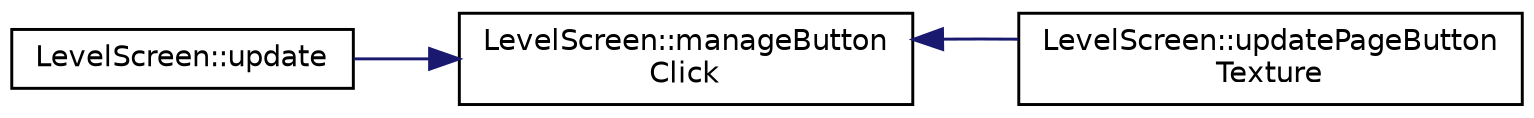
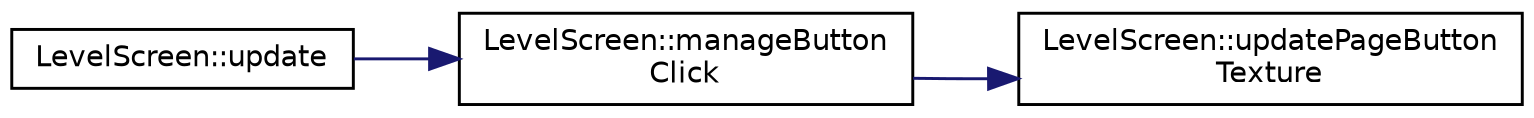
(981, 39) -> (951, 79)
